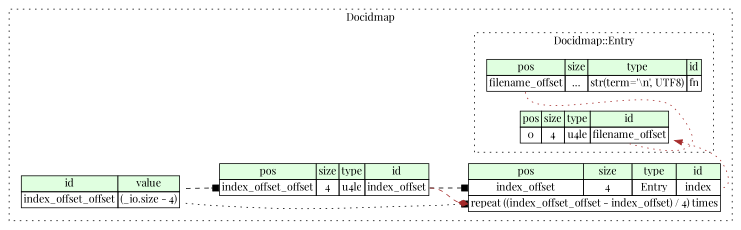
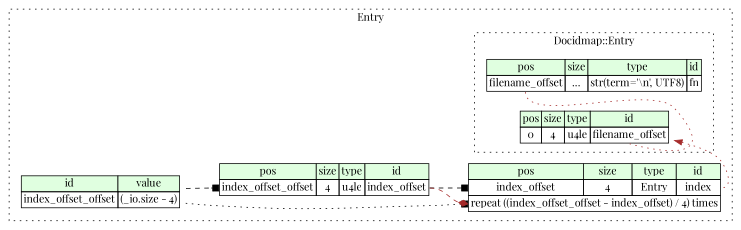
(371, 18) -> (371, 18)
